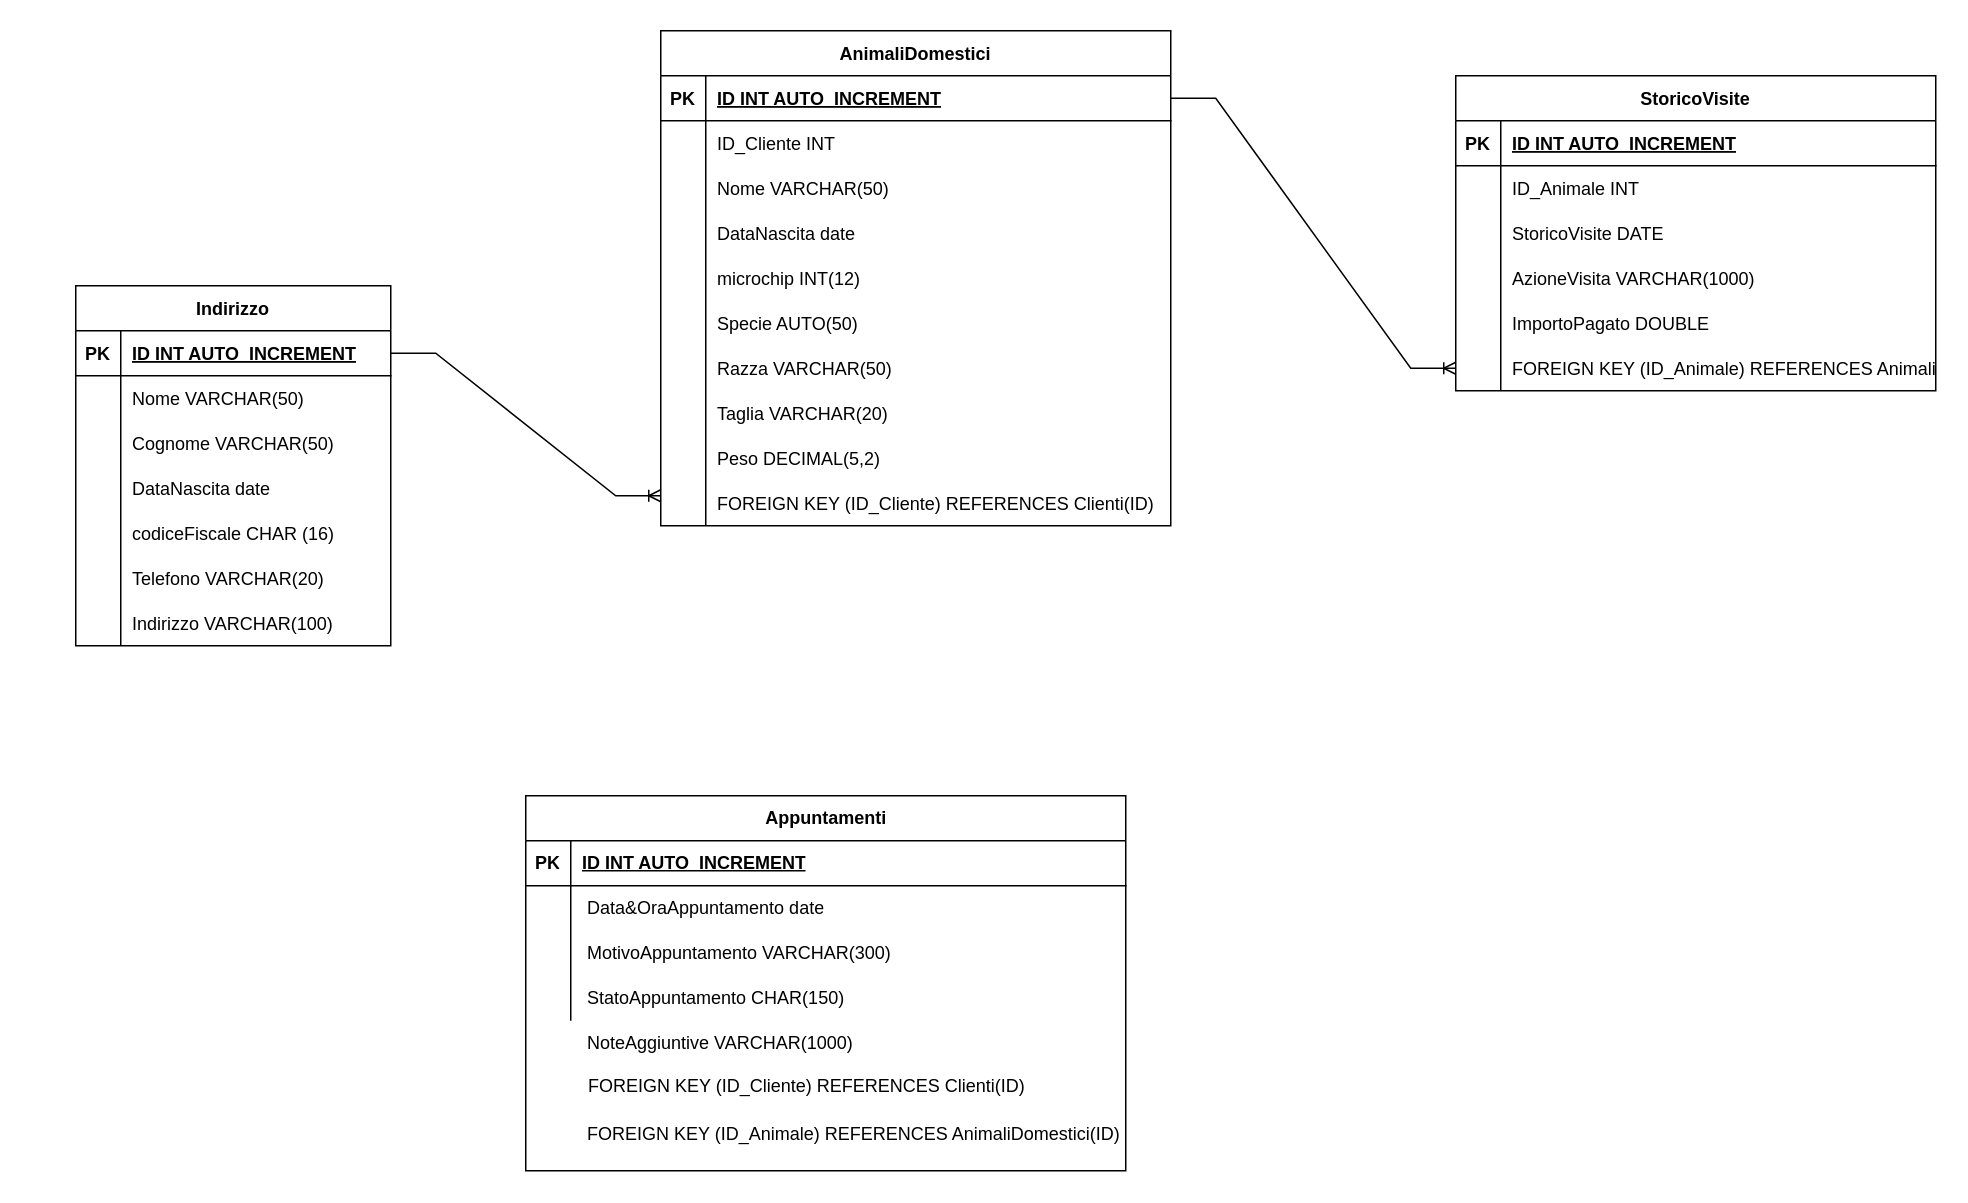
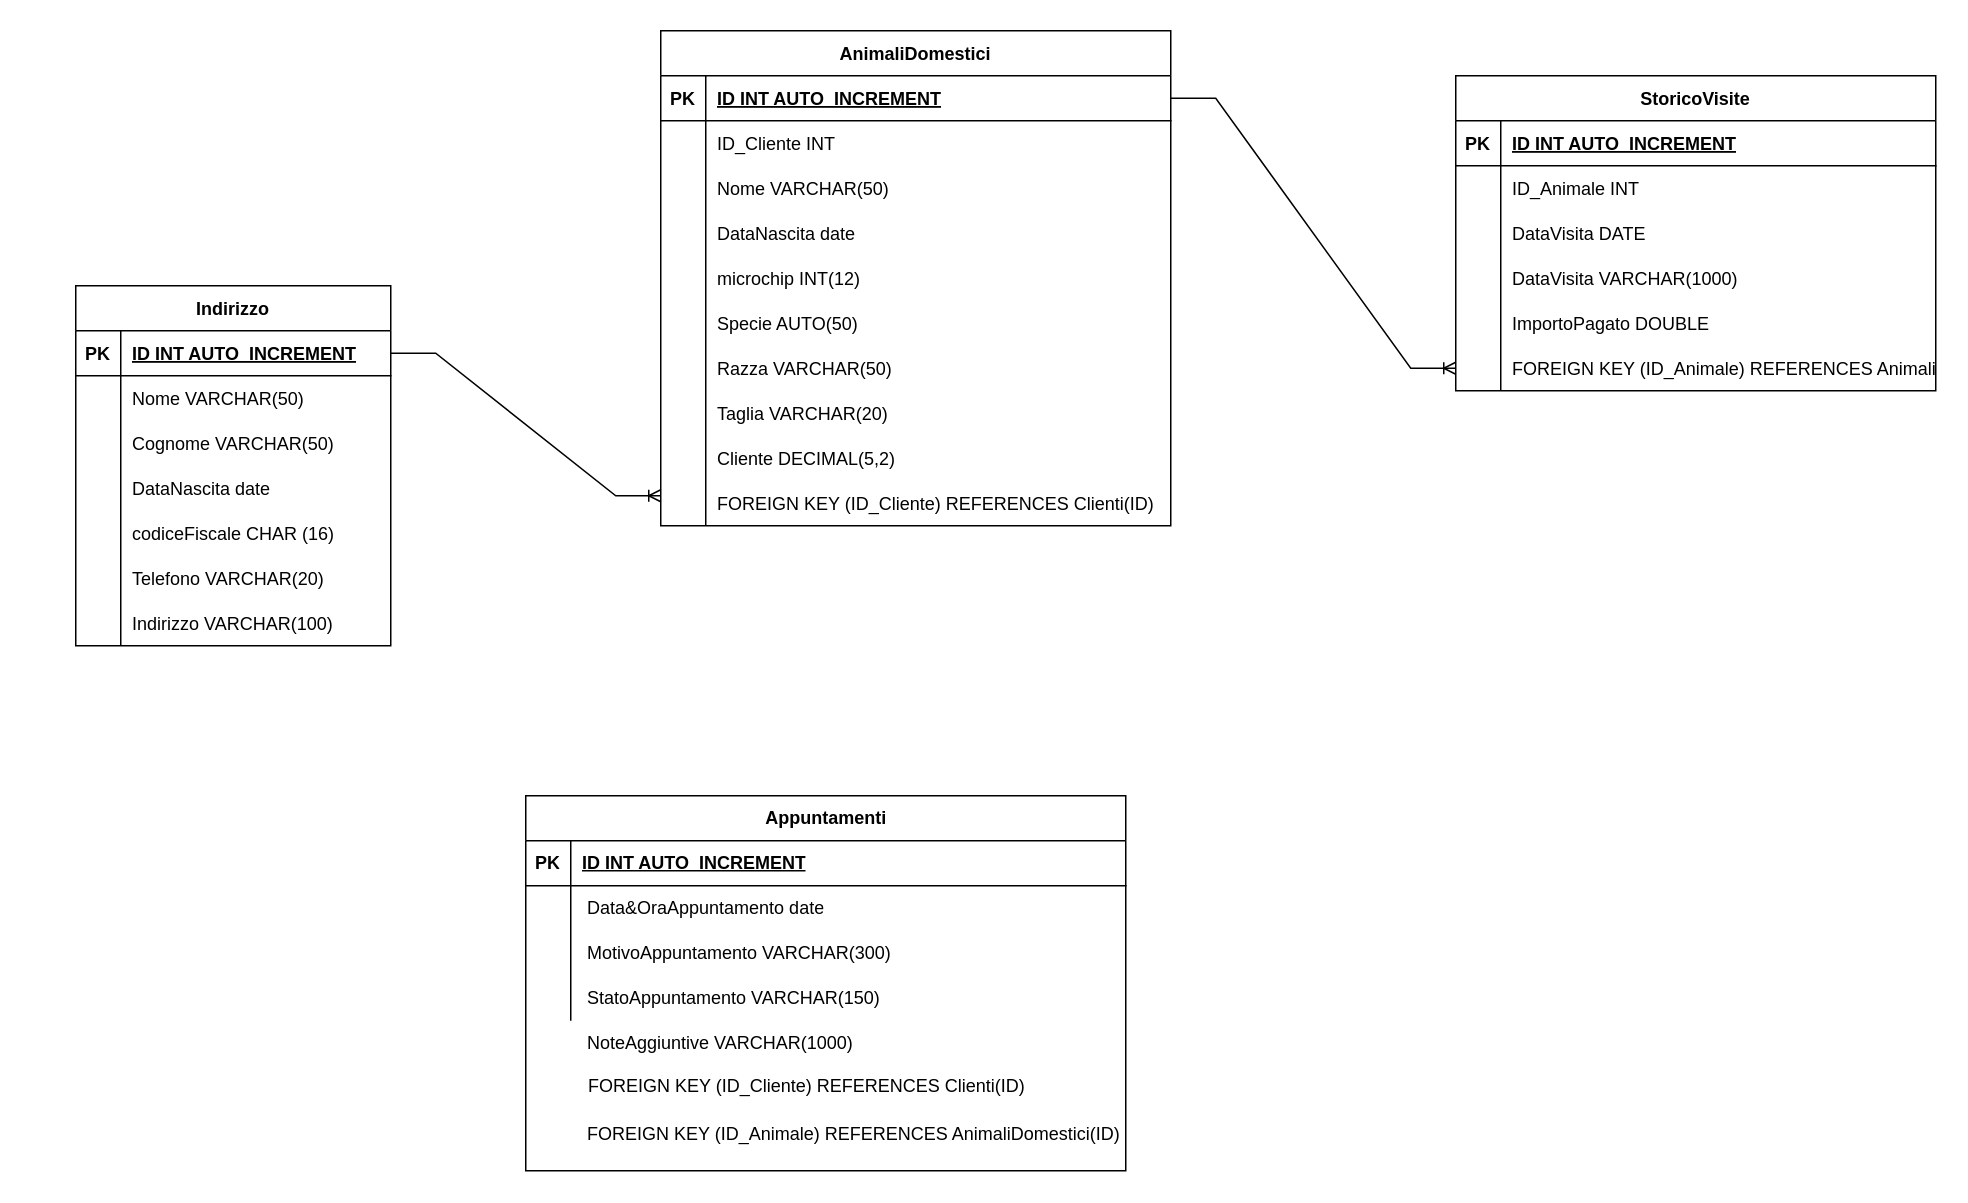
(1593, 234) -> (1581, 234)
(1634, 279) -> (1626, 279)
(798, 459) -> (808, 459)
(716, 998) -> (732, 998)
